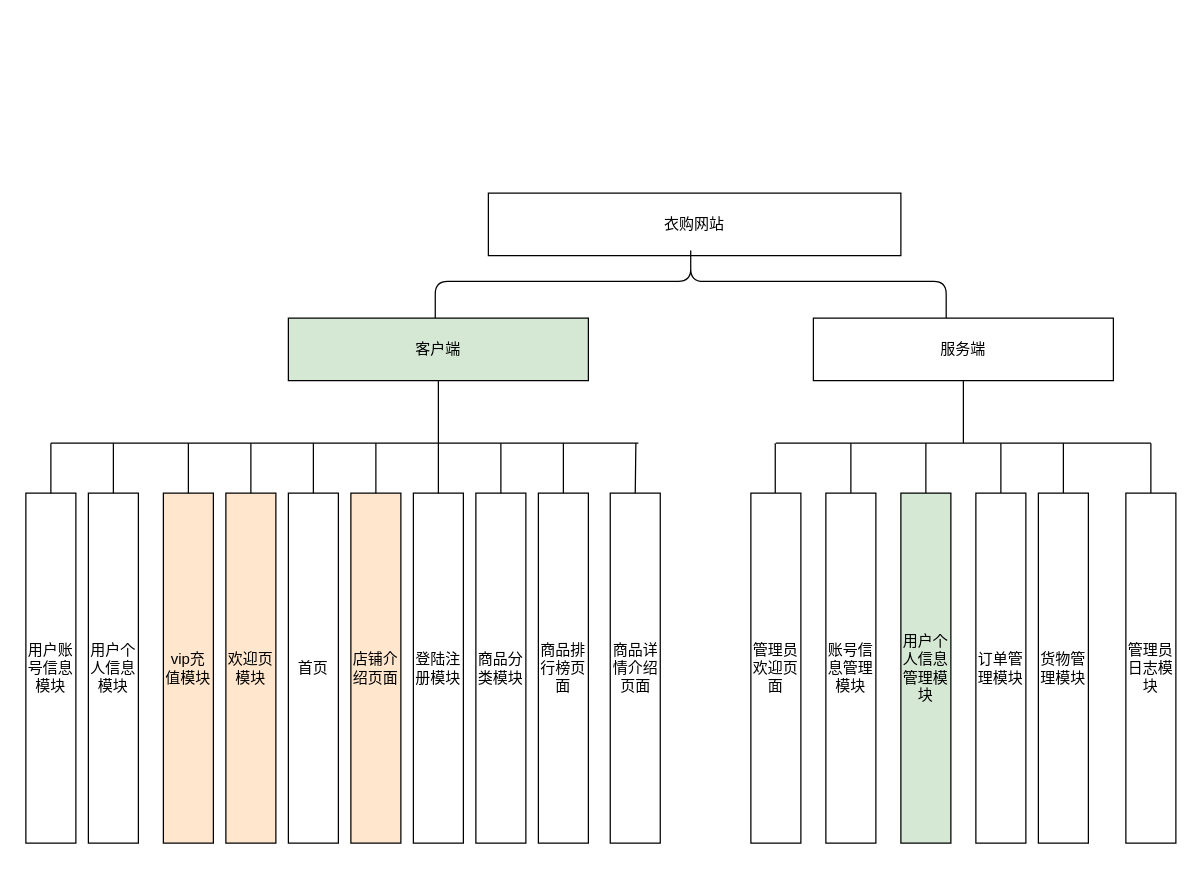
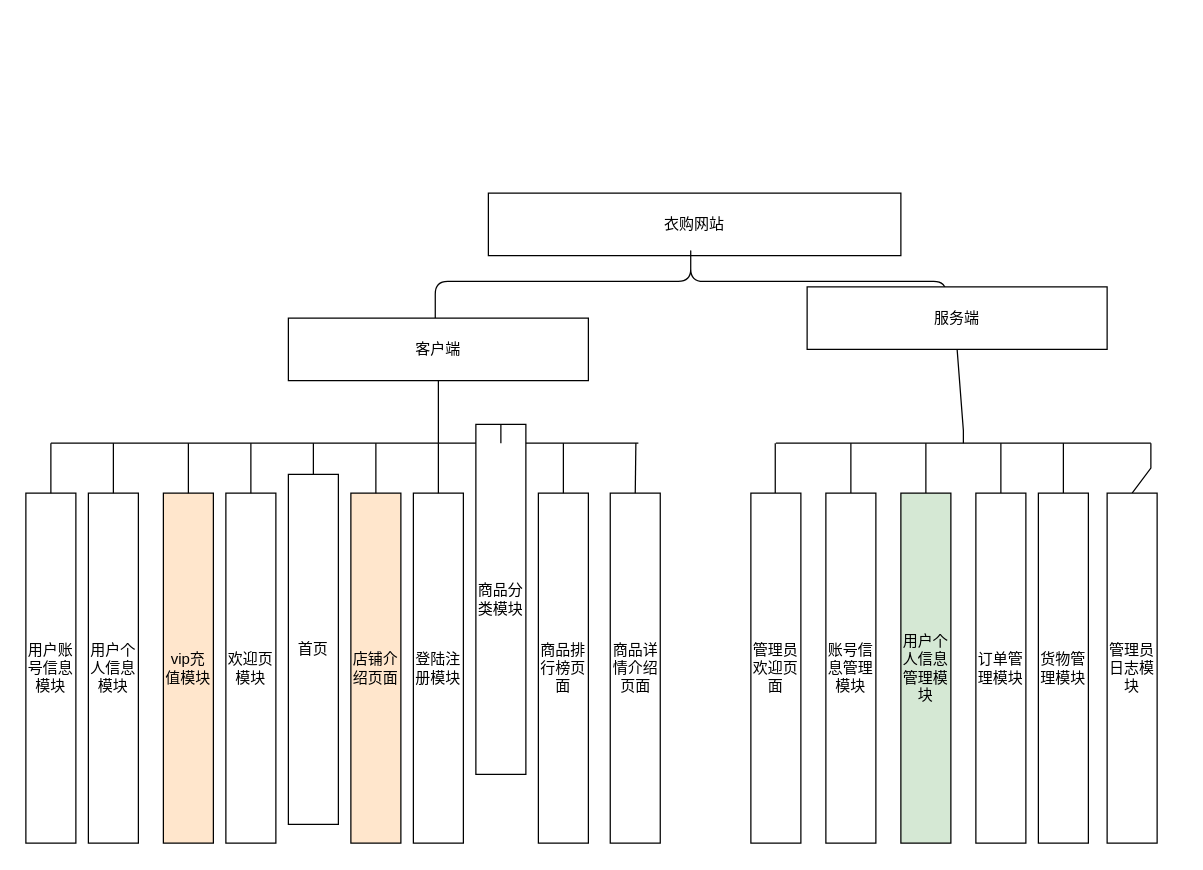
(438, 349) -> (438, 349)
(963, 349) -> (957, 318)
(251, 668) -> (251, 668)
(313, 668) -> (313, 649)
(501, 668) -> (501, 599)
(1151, 668) -> (1132, 668)
